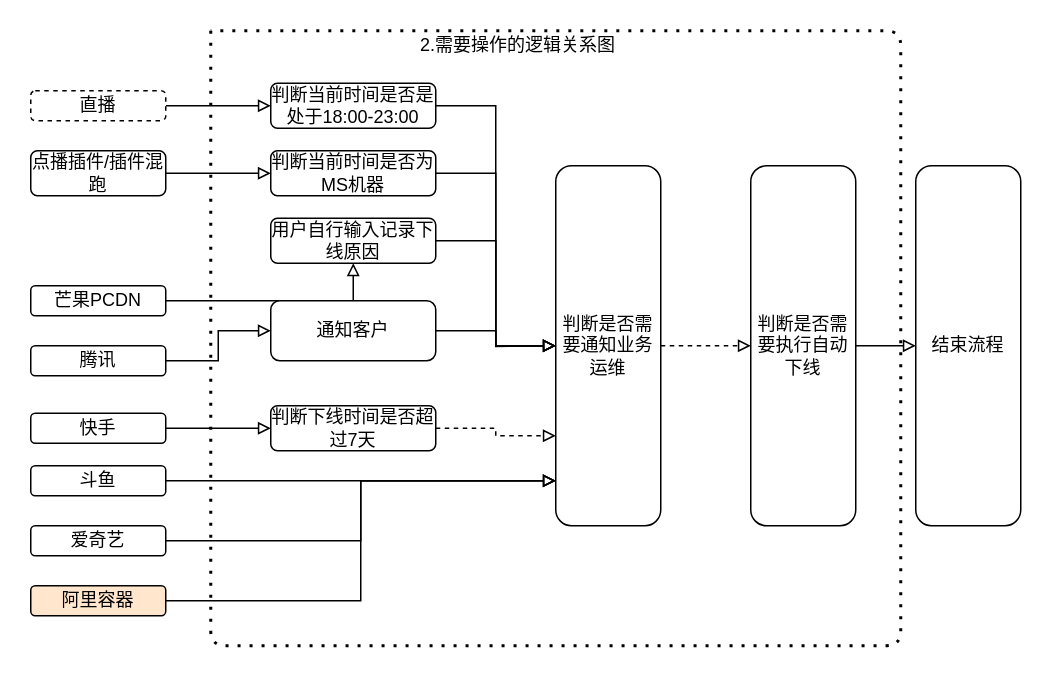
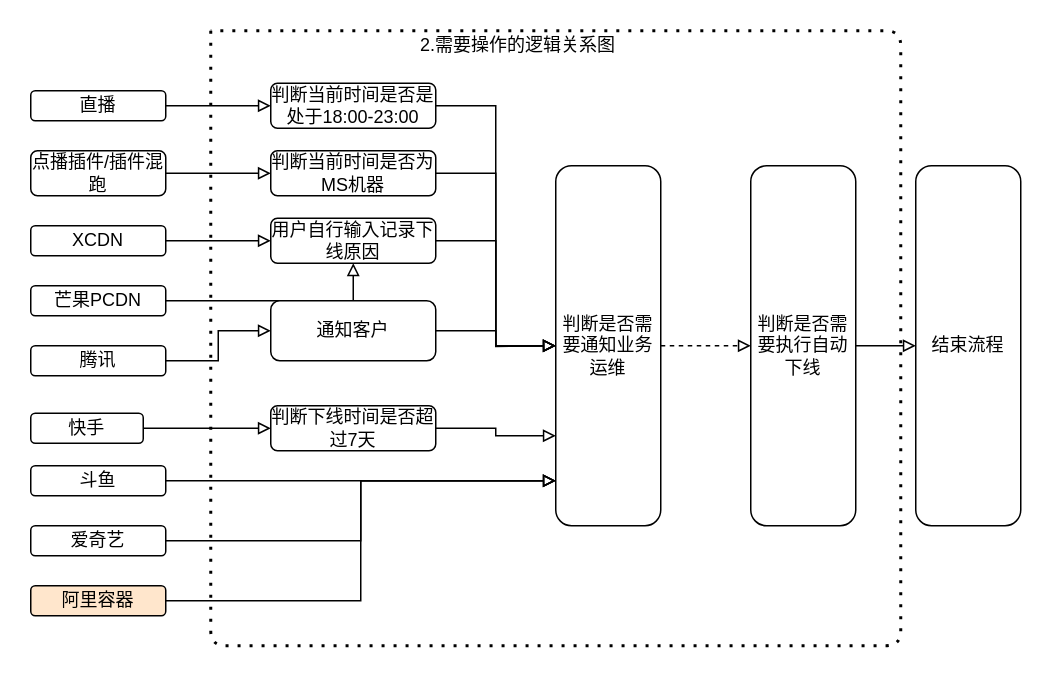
(98, 106) -> (98, 106)
none -> (98, 241)
none -> (213, 241)
(98, 428) -> (87, 428)
(494, 428) -> (494, 428)
